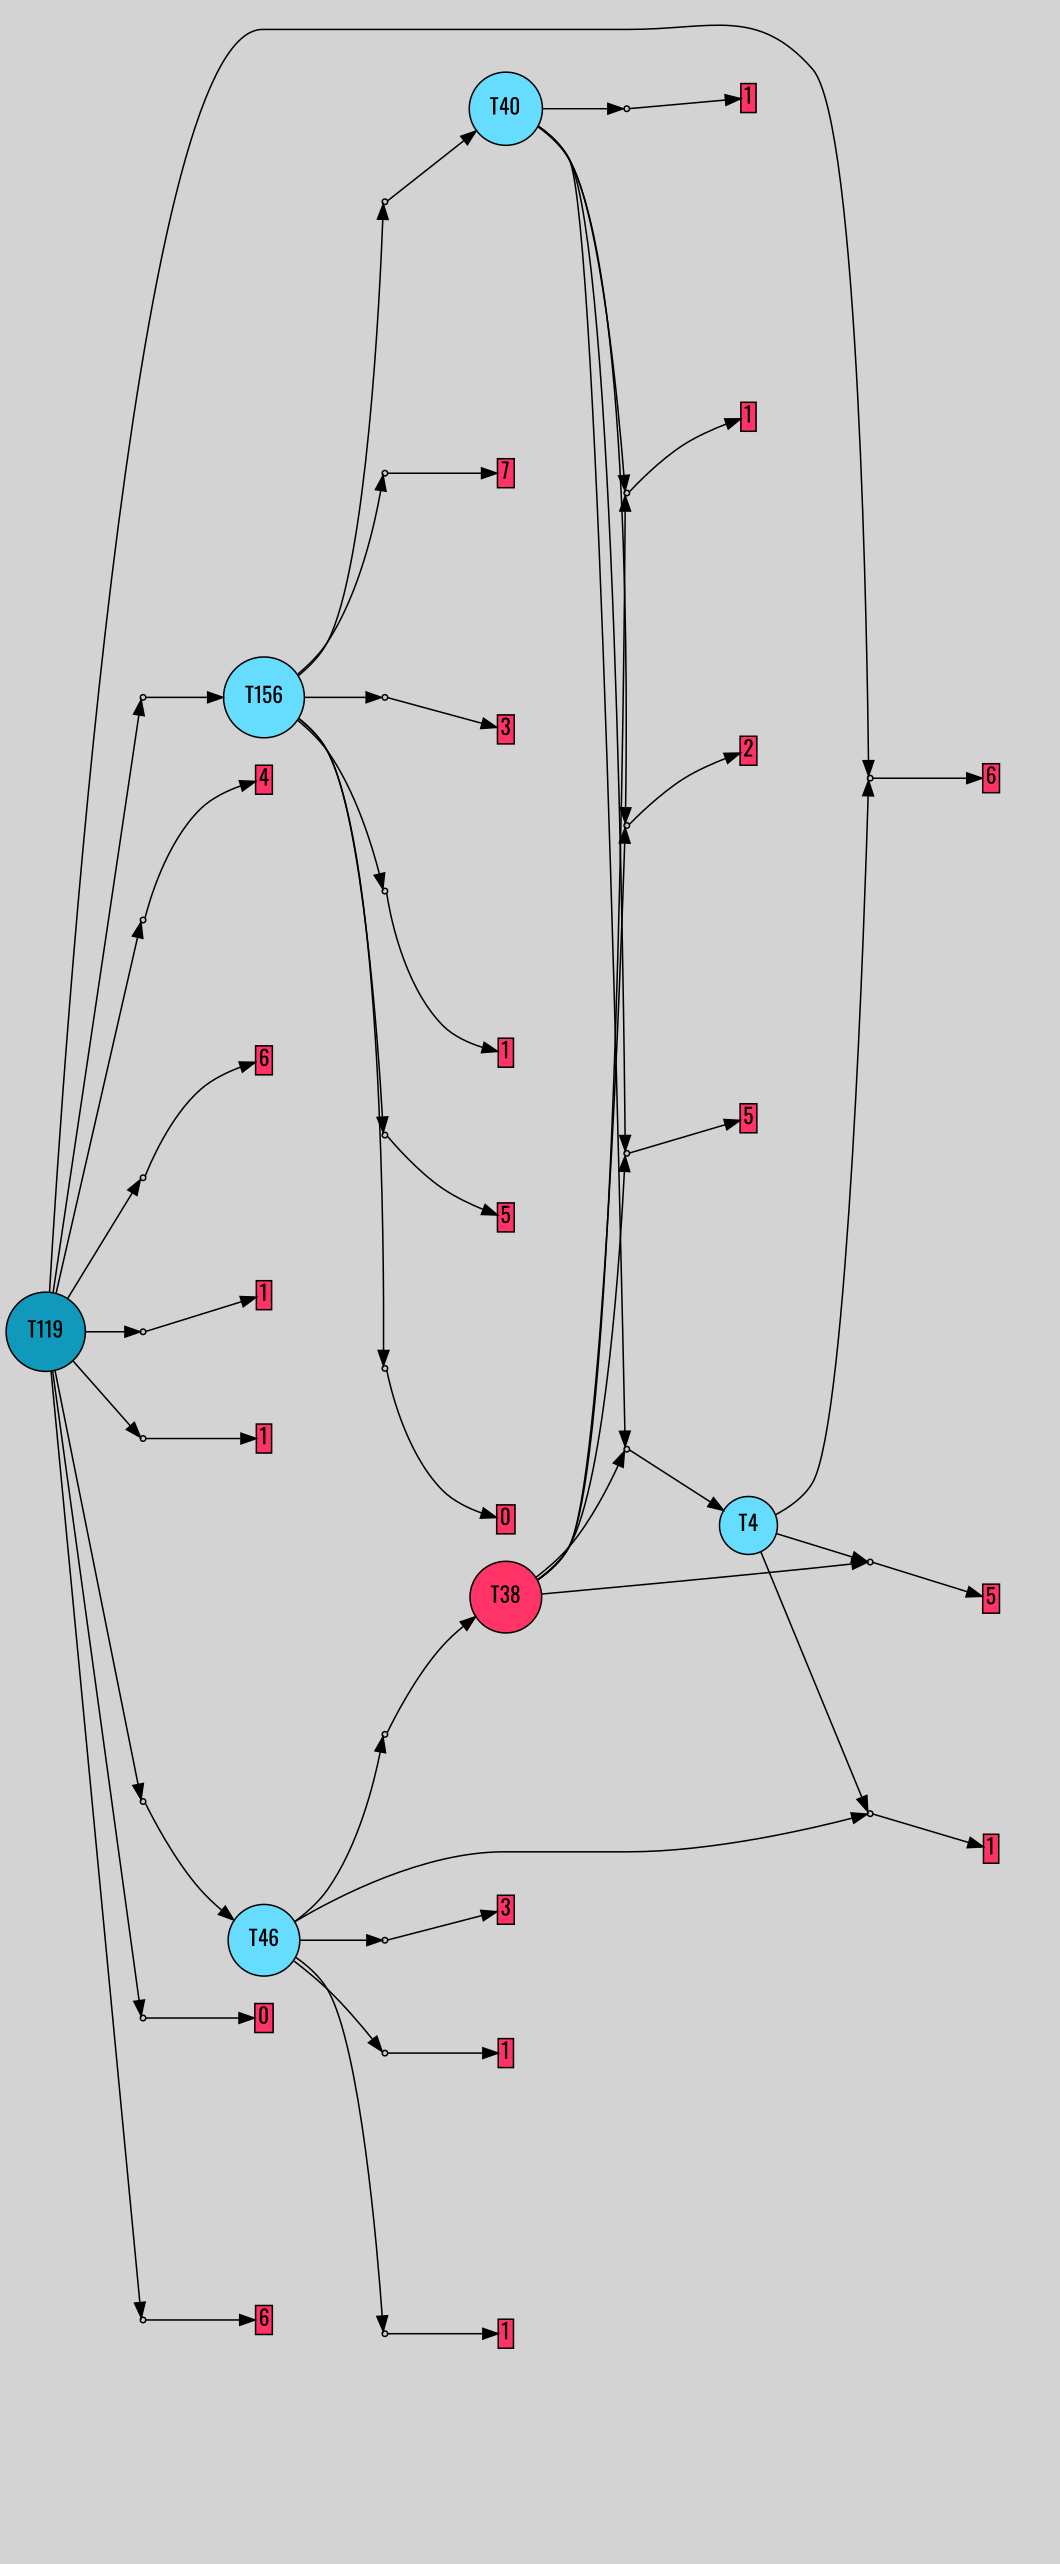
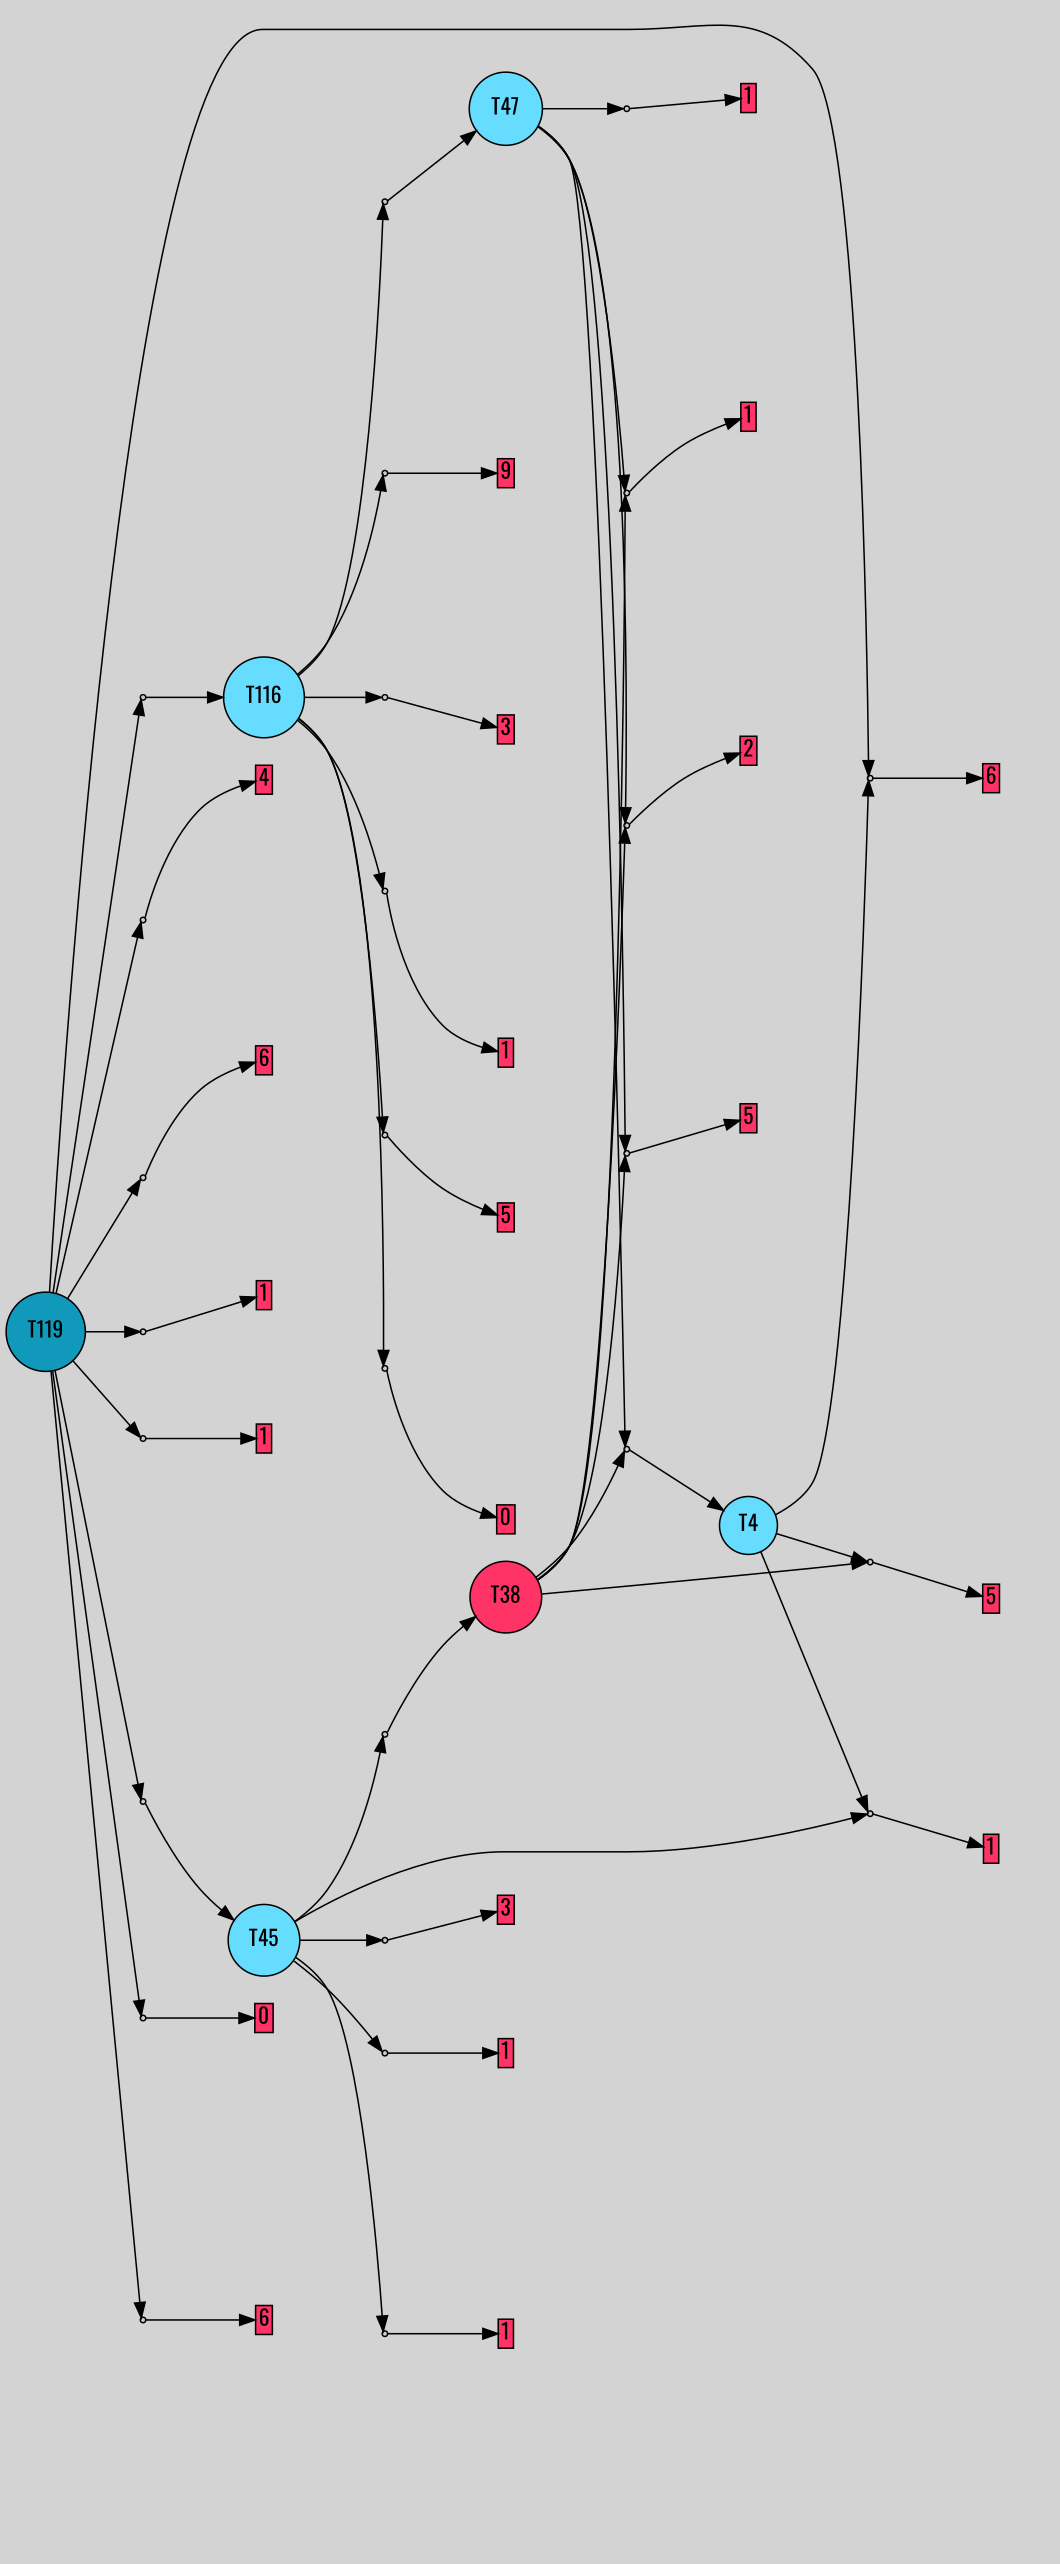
(506, 109) -> (506, 109)
(506, 473) -> (506, 473)
(264, 697) -> (264, 697)
(264, 1940) -> (264, 1940)
